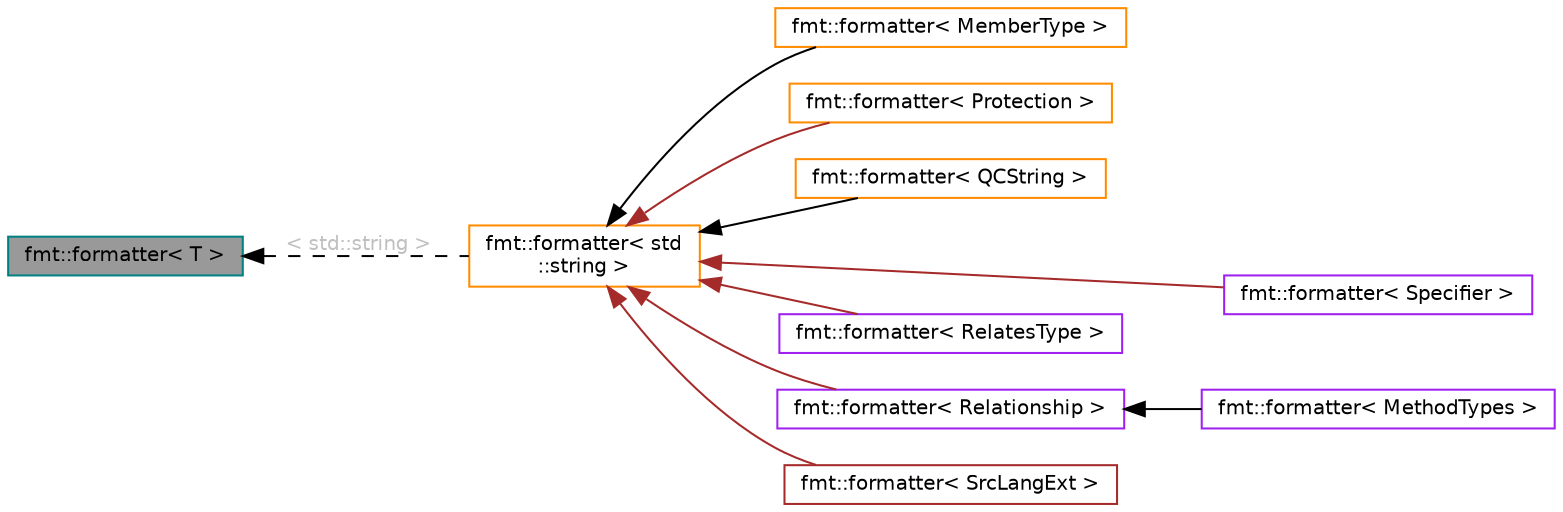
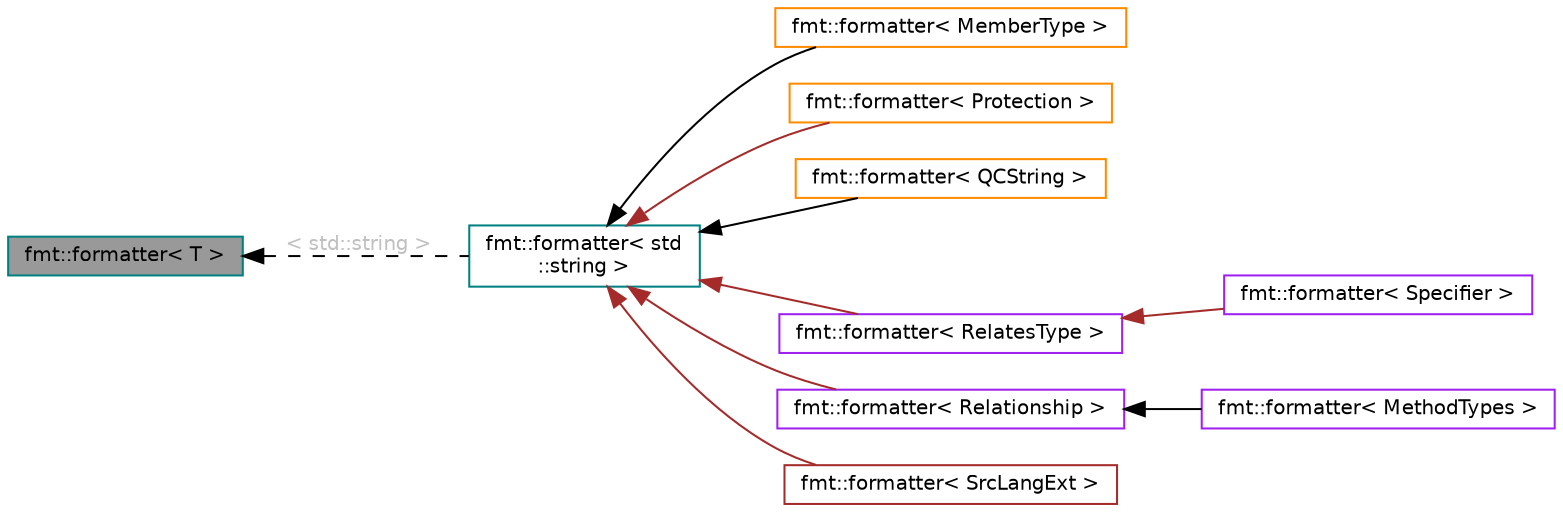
(585, 256) -> (585, 256)
(973, 275) -> (1184, 312)
